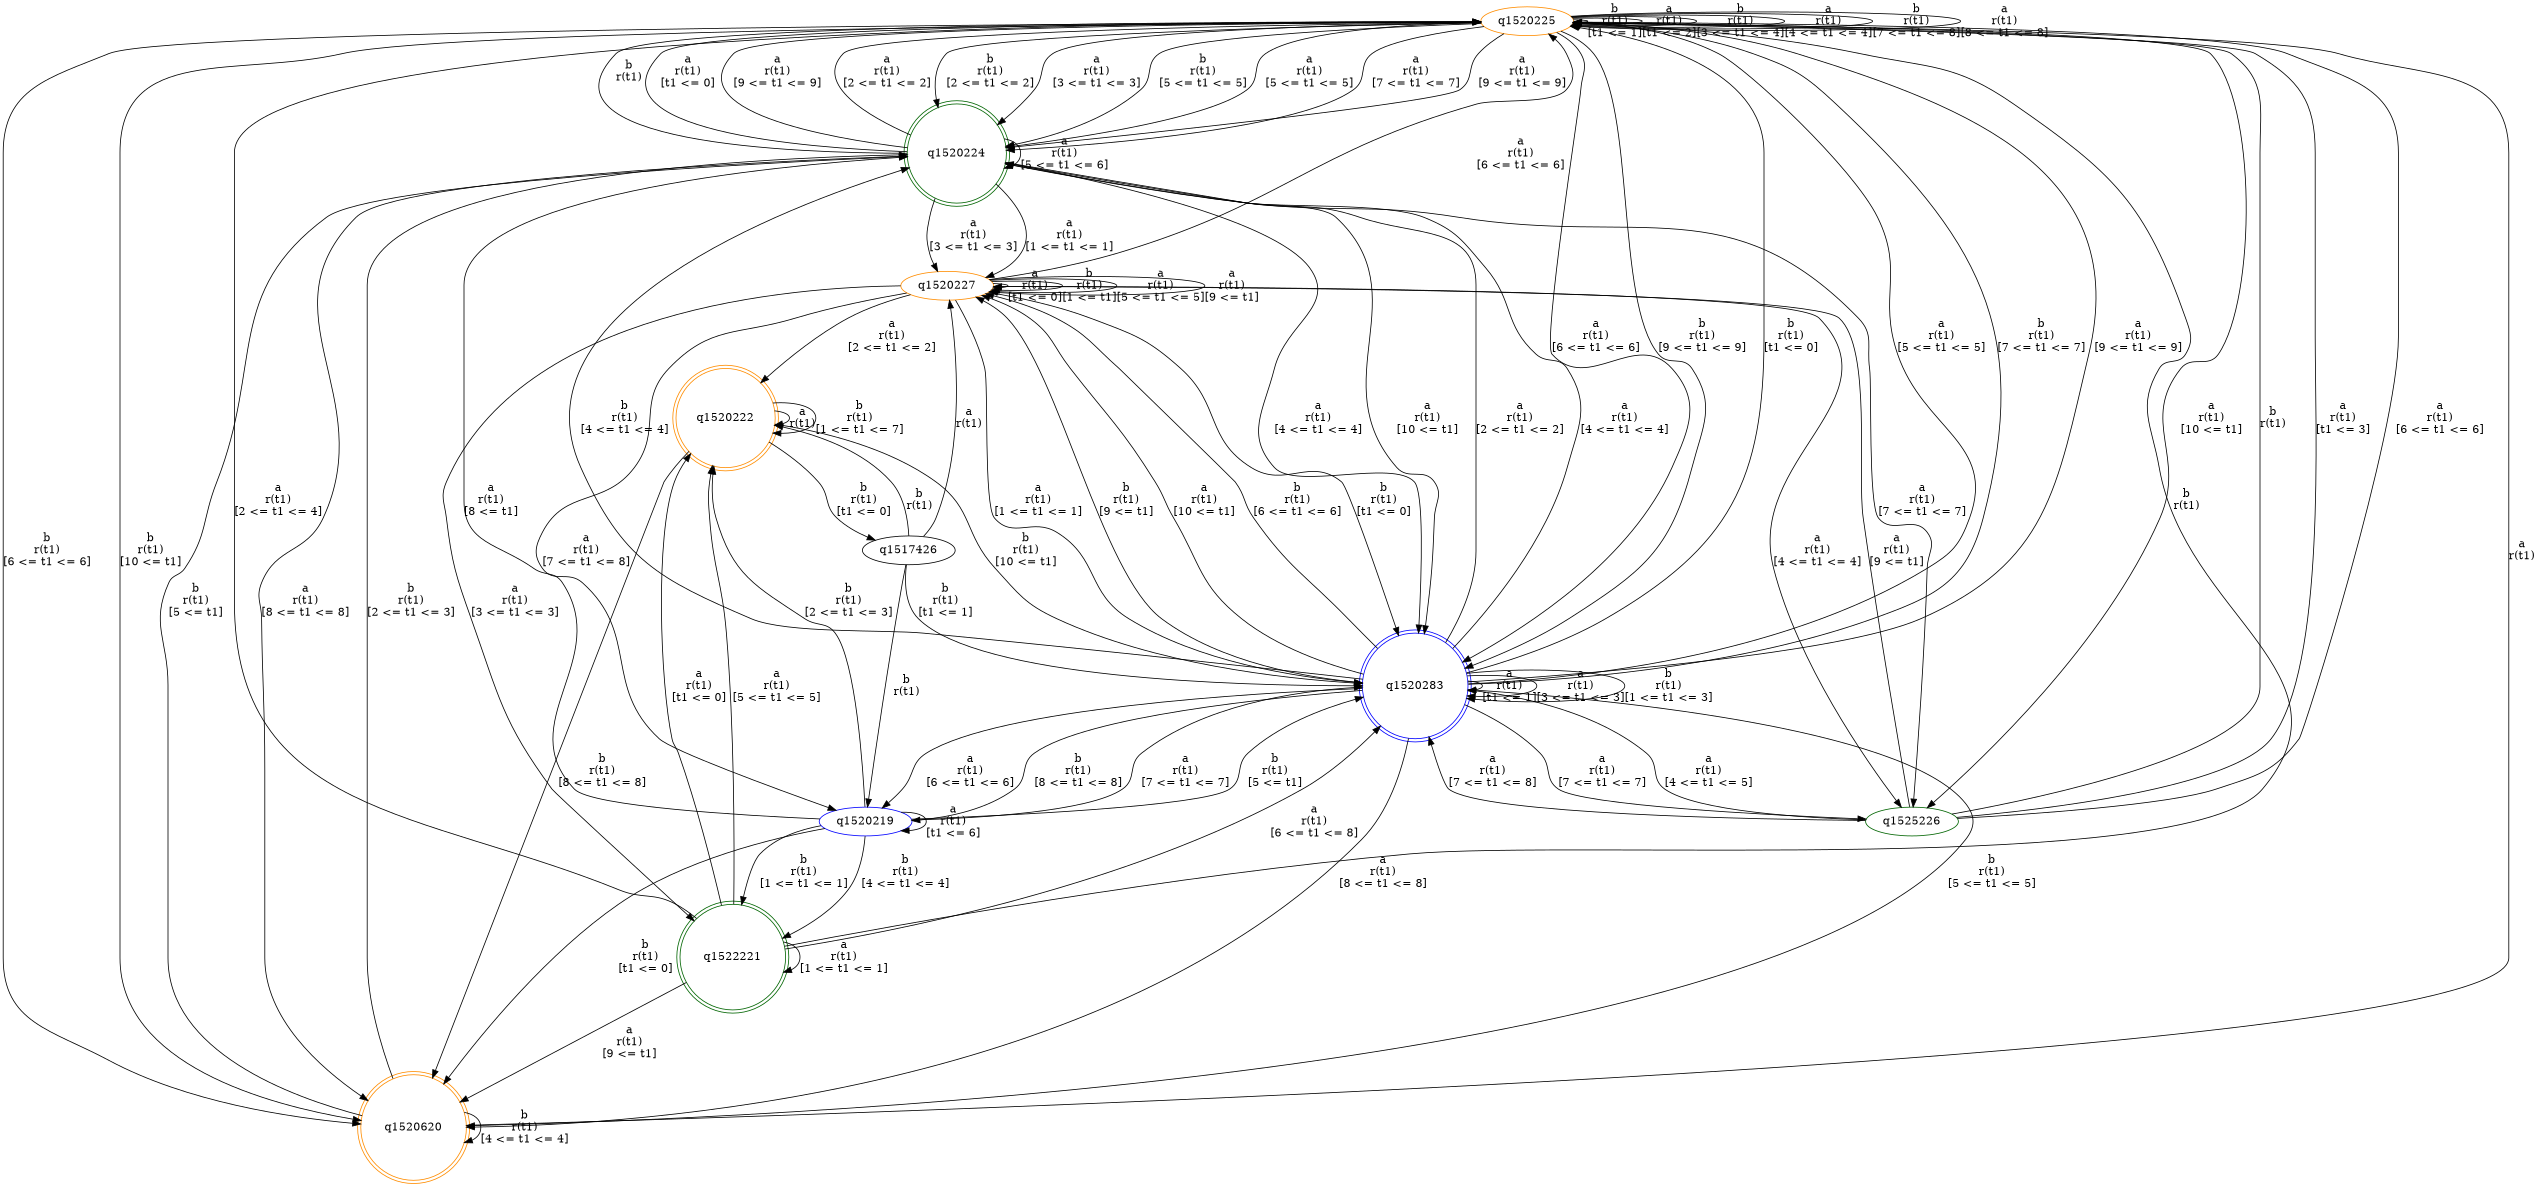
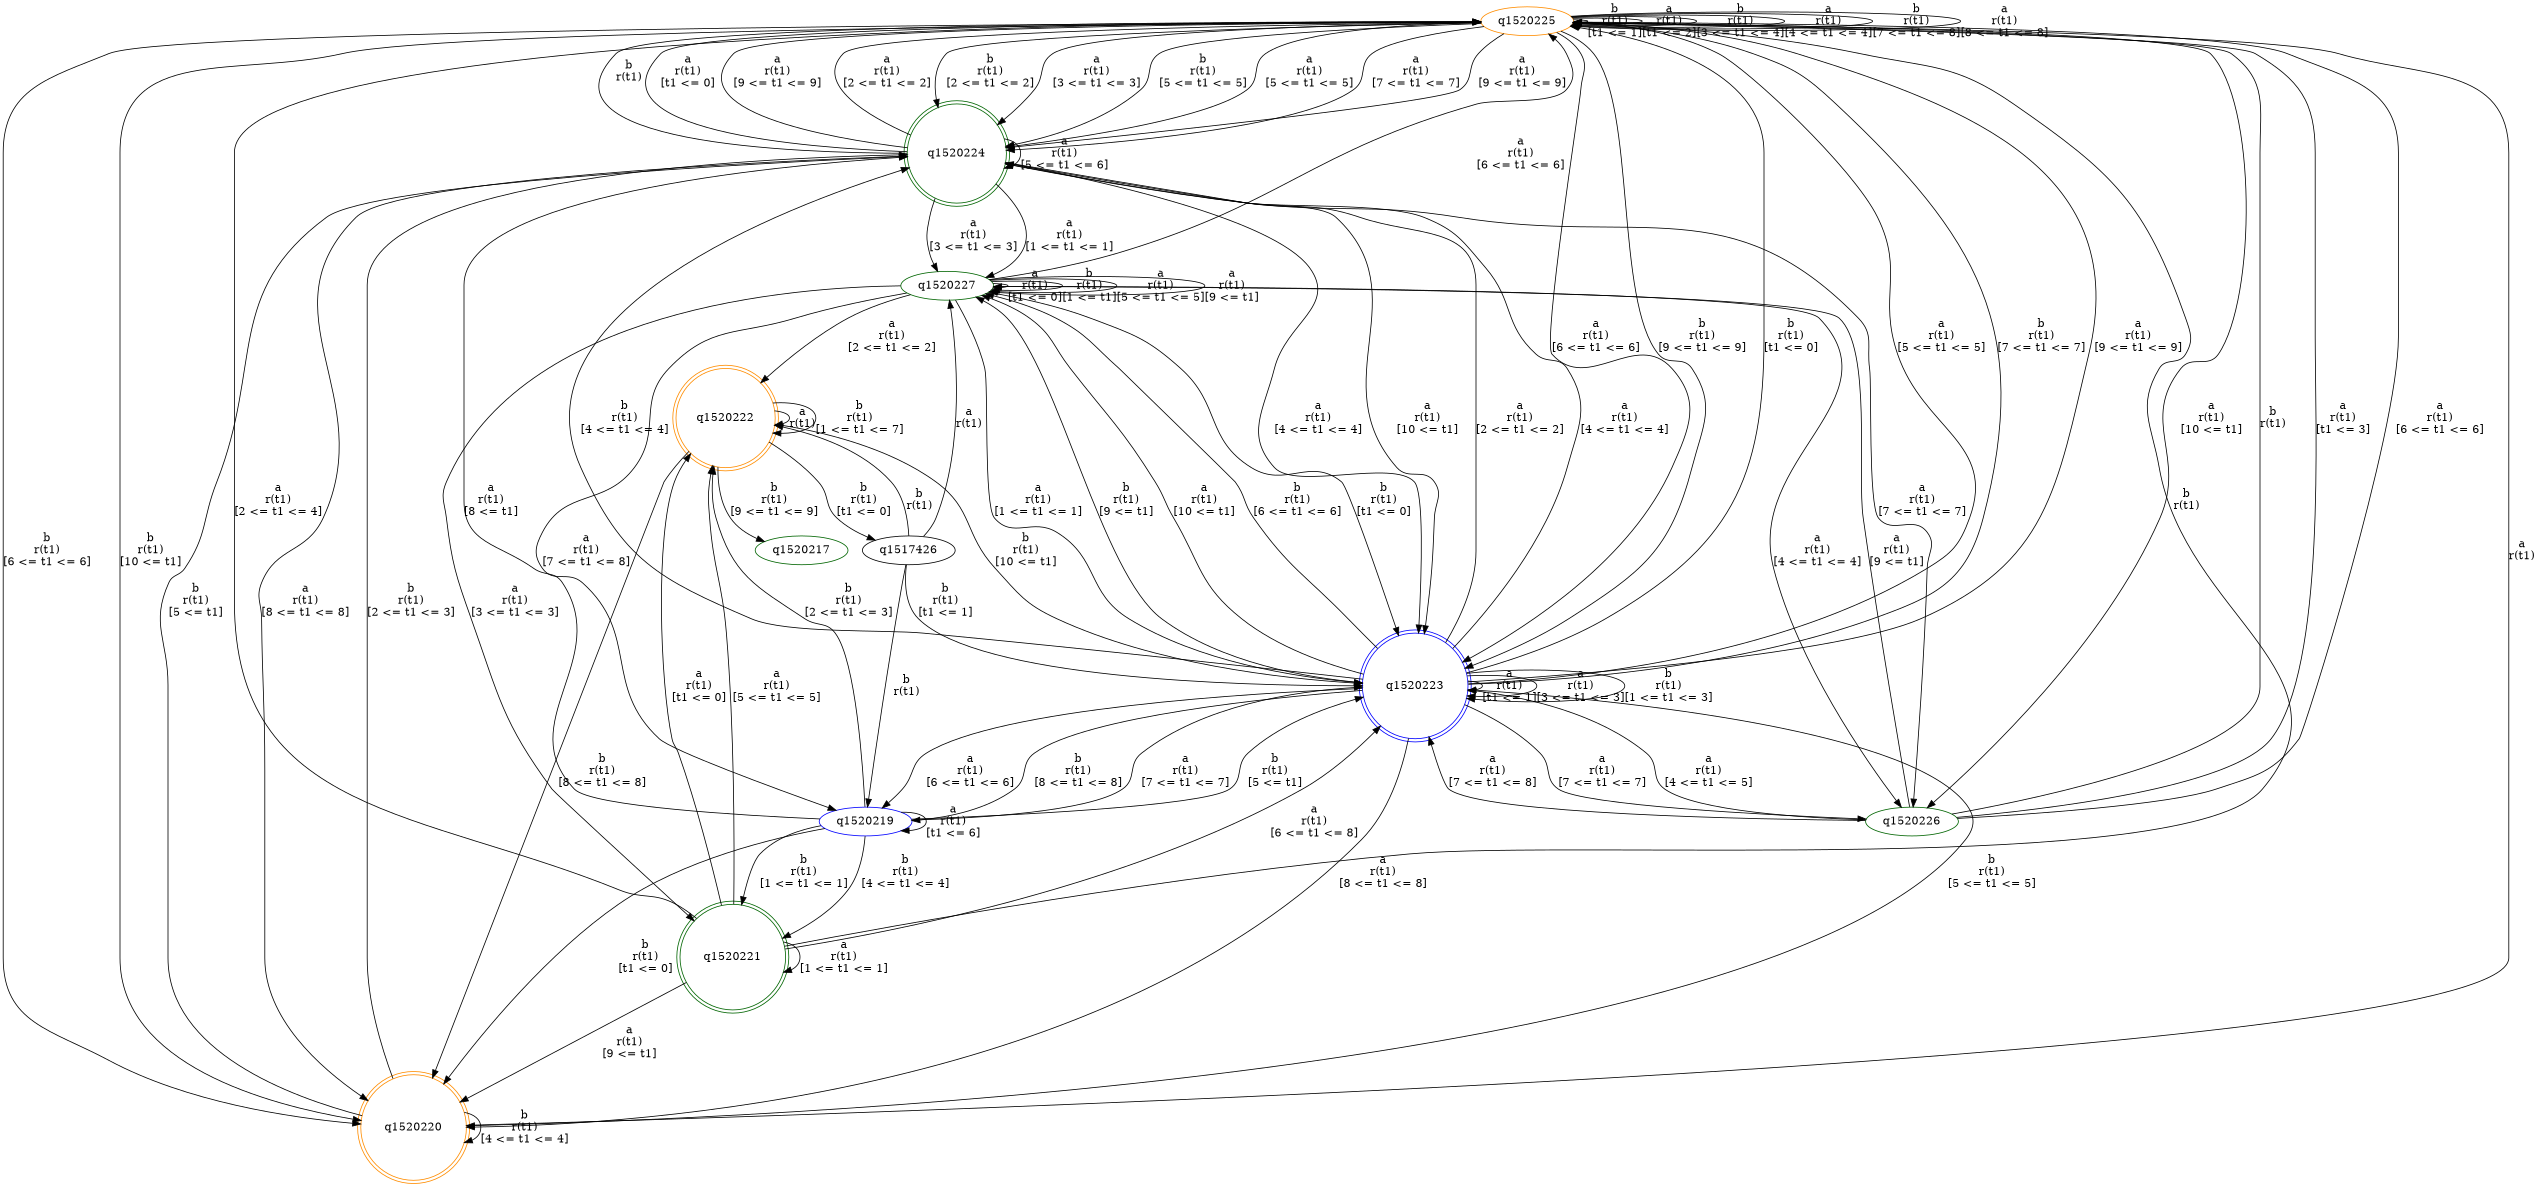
(947, 286) -> (947, 286)
none -> (802, 550)
(1415, 686) -> (1415, 686)
(1912, 822) -> (1912, 822)
(733, 957) -> (733, 957)
(414, 1128) -> (414, 1128)
